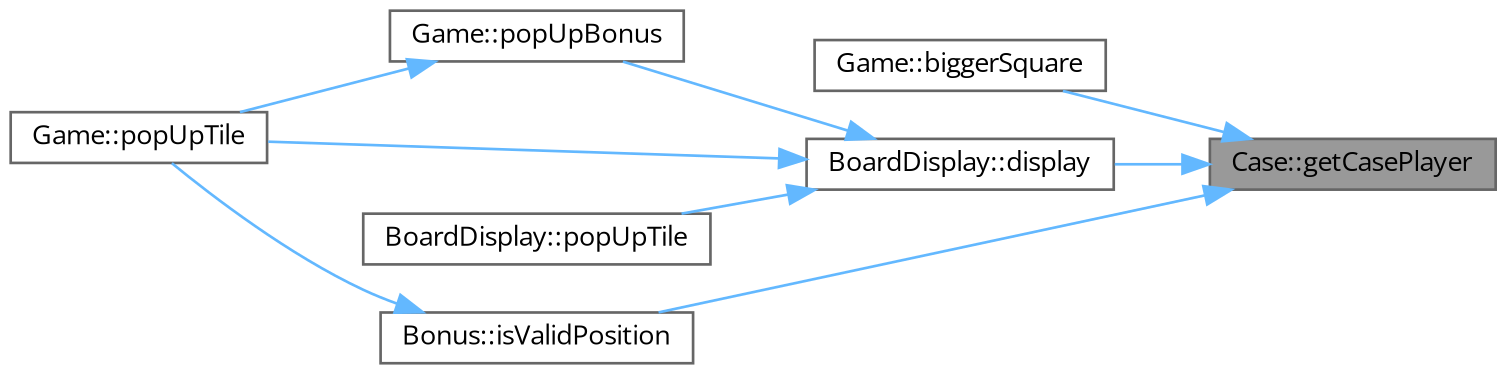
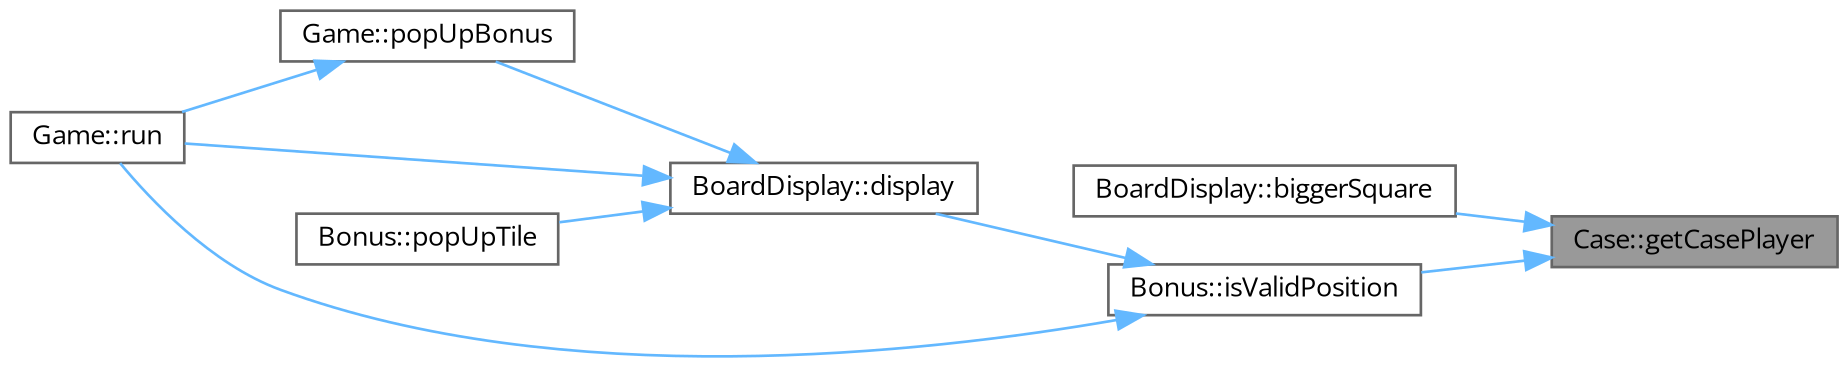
(960, 65) -> (1265, 191)
(139, 138) -> (97, 138)
(1148, 164) -> (1031, 236)
(537, 239) -> (427, 239)
